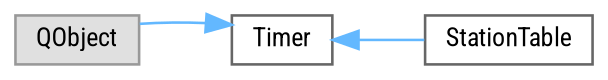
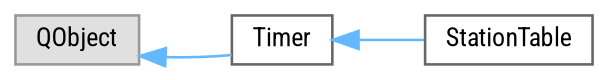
(173, 23) -> (199, 57)
